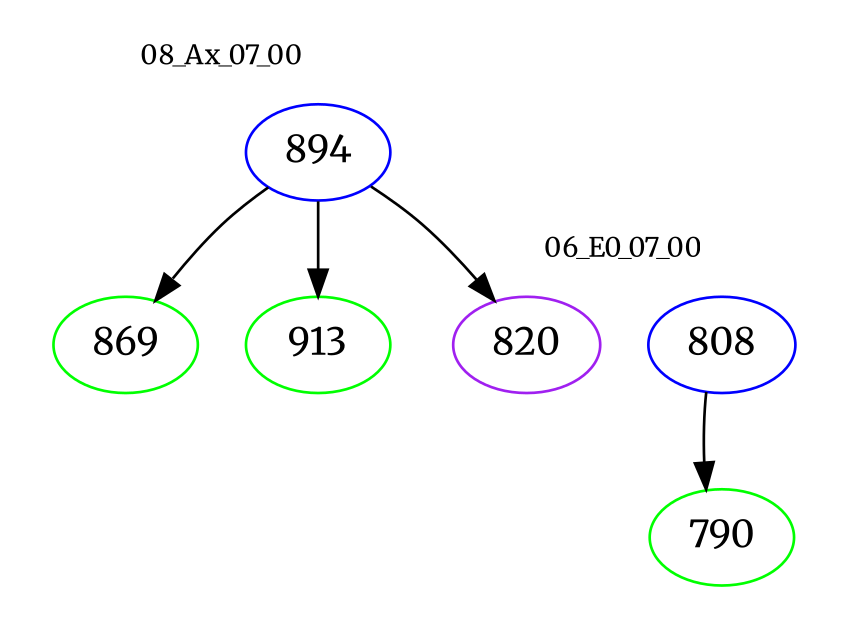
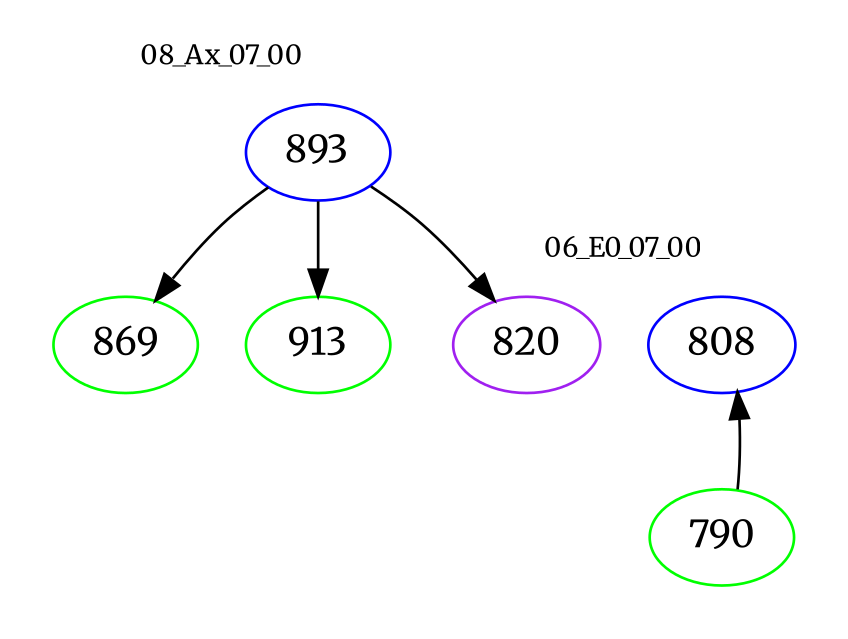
(318, 152) -> (318, 152)
(704, 427) -> (740, 454)
